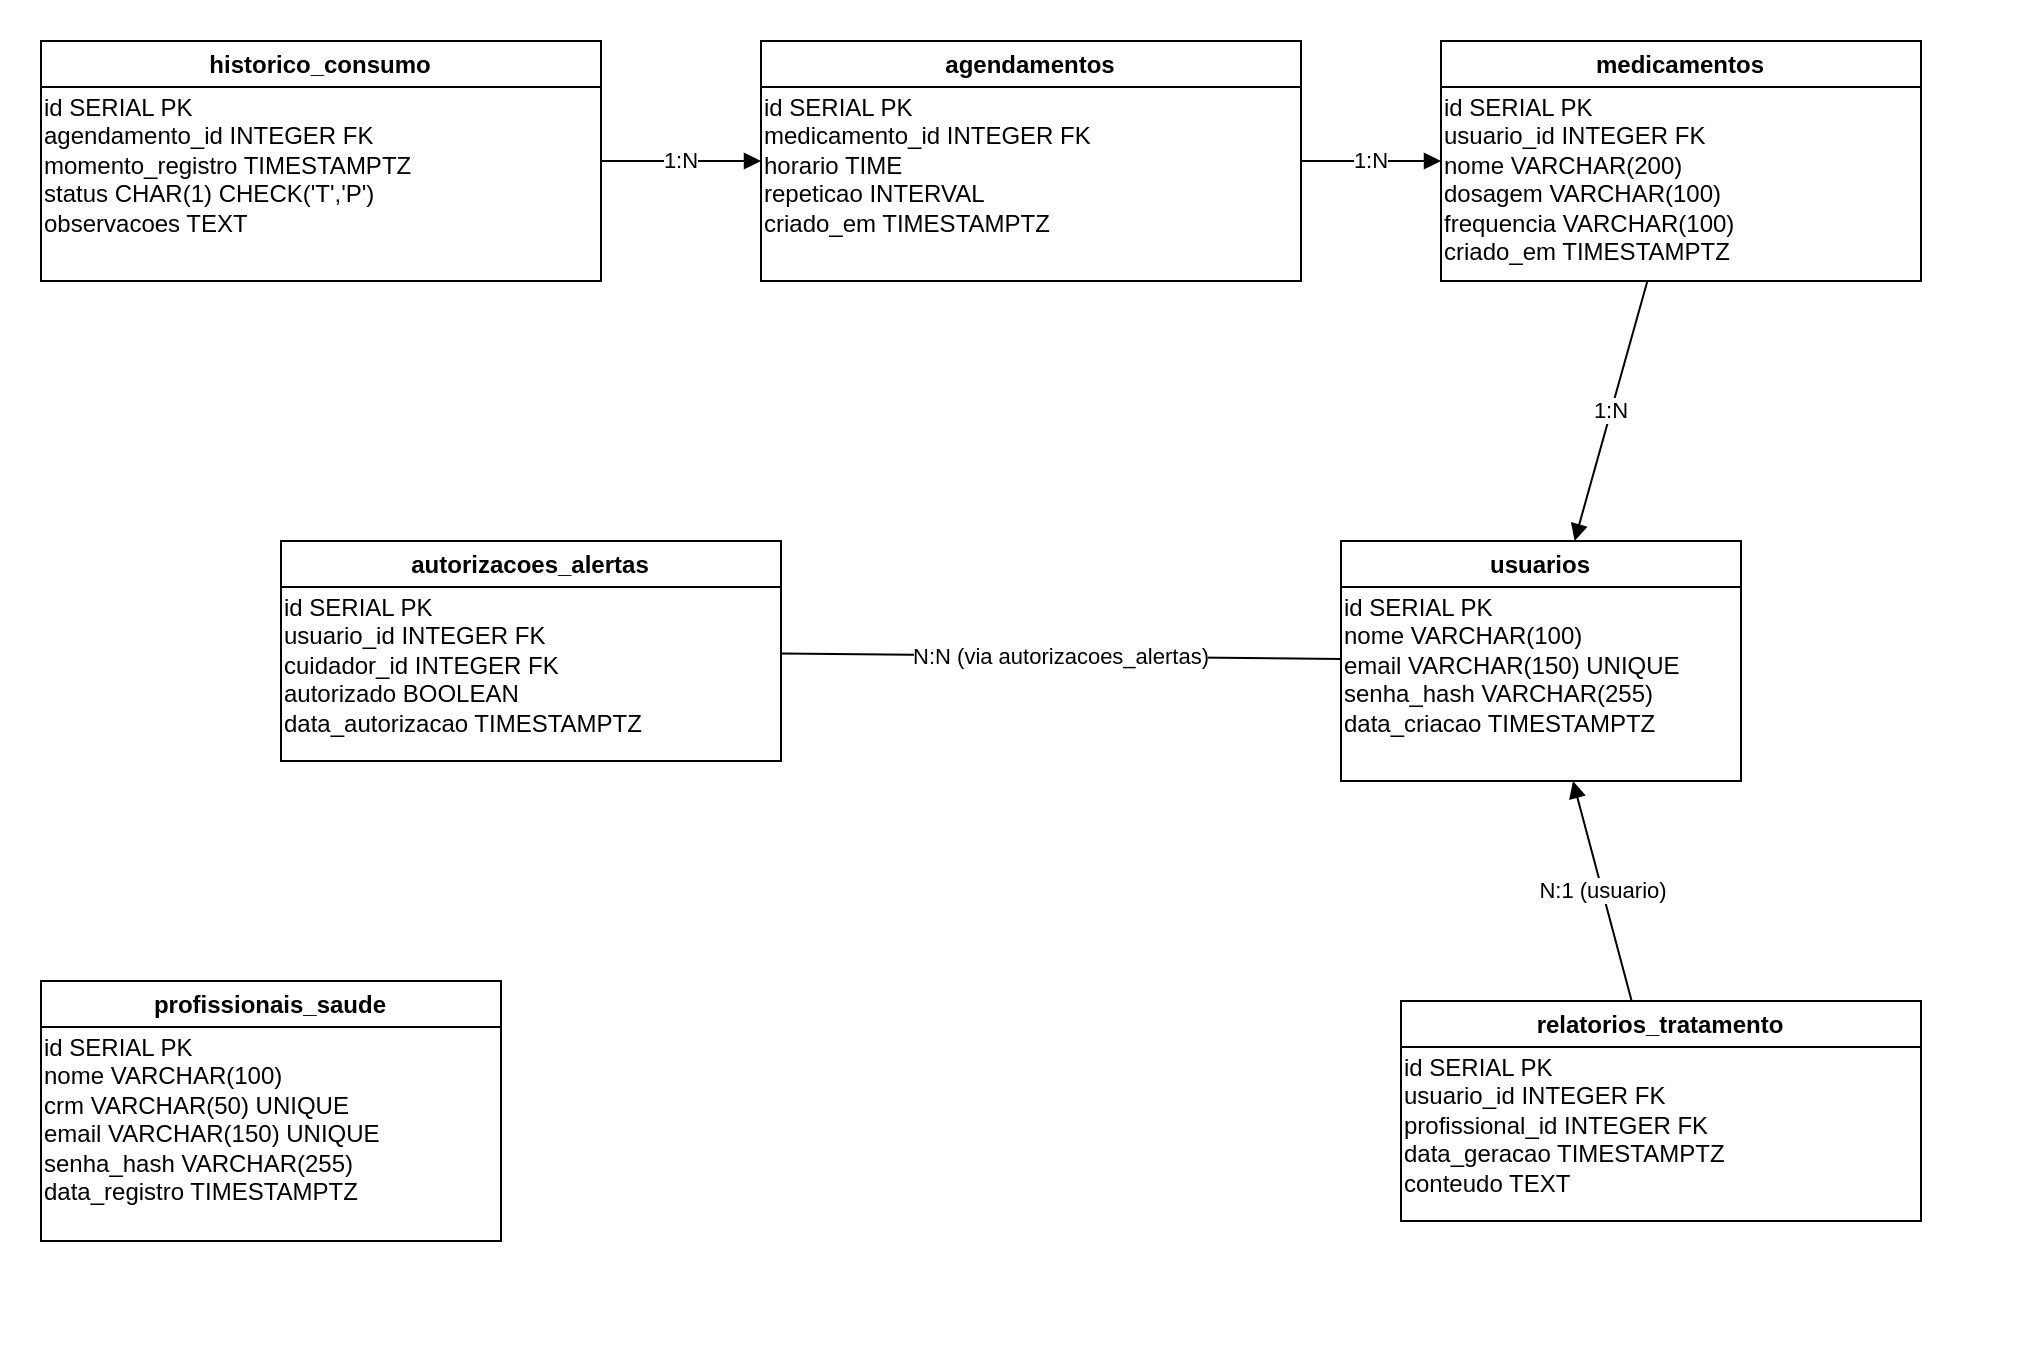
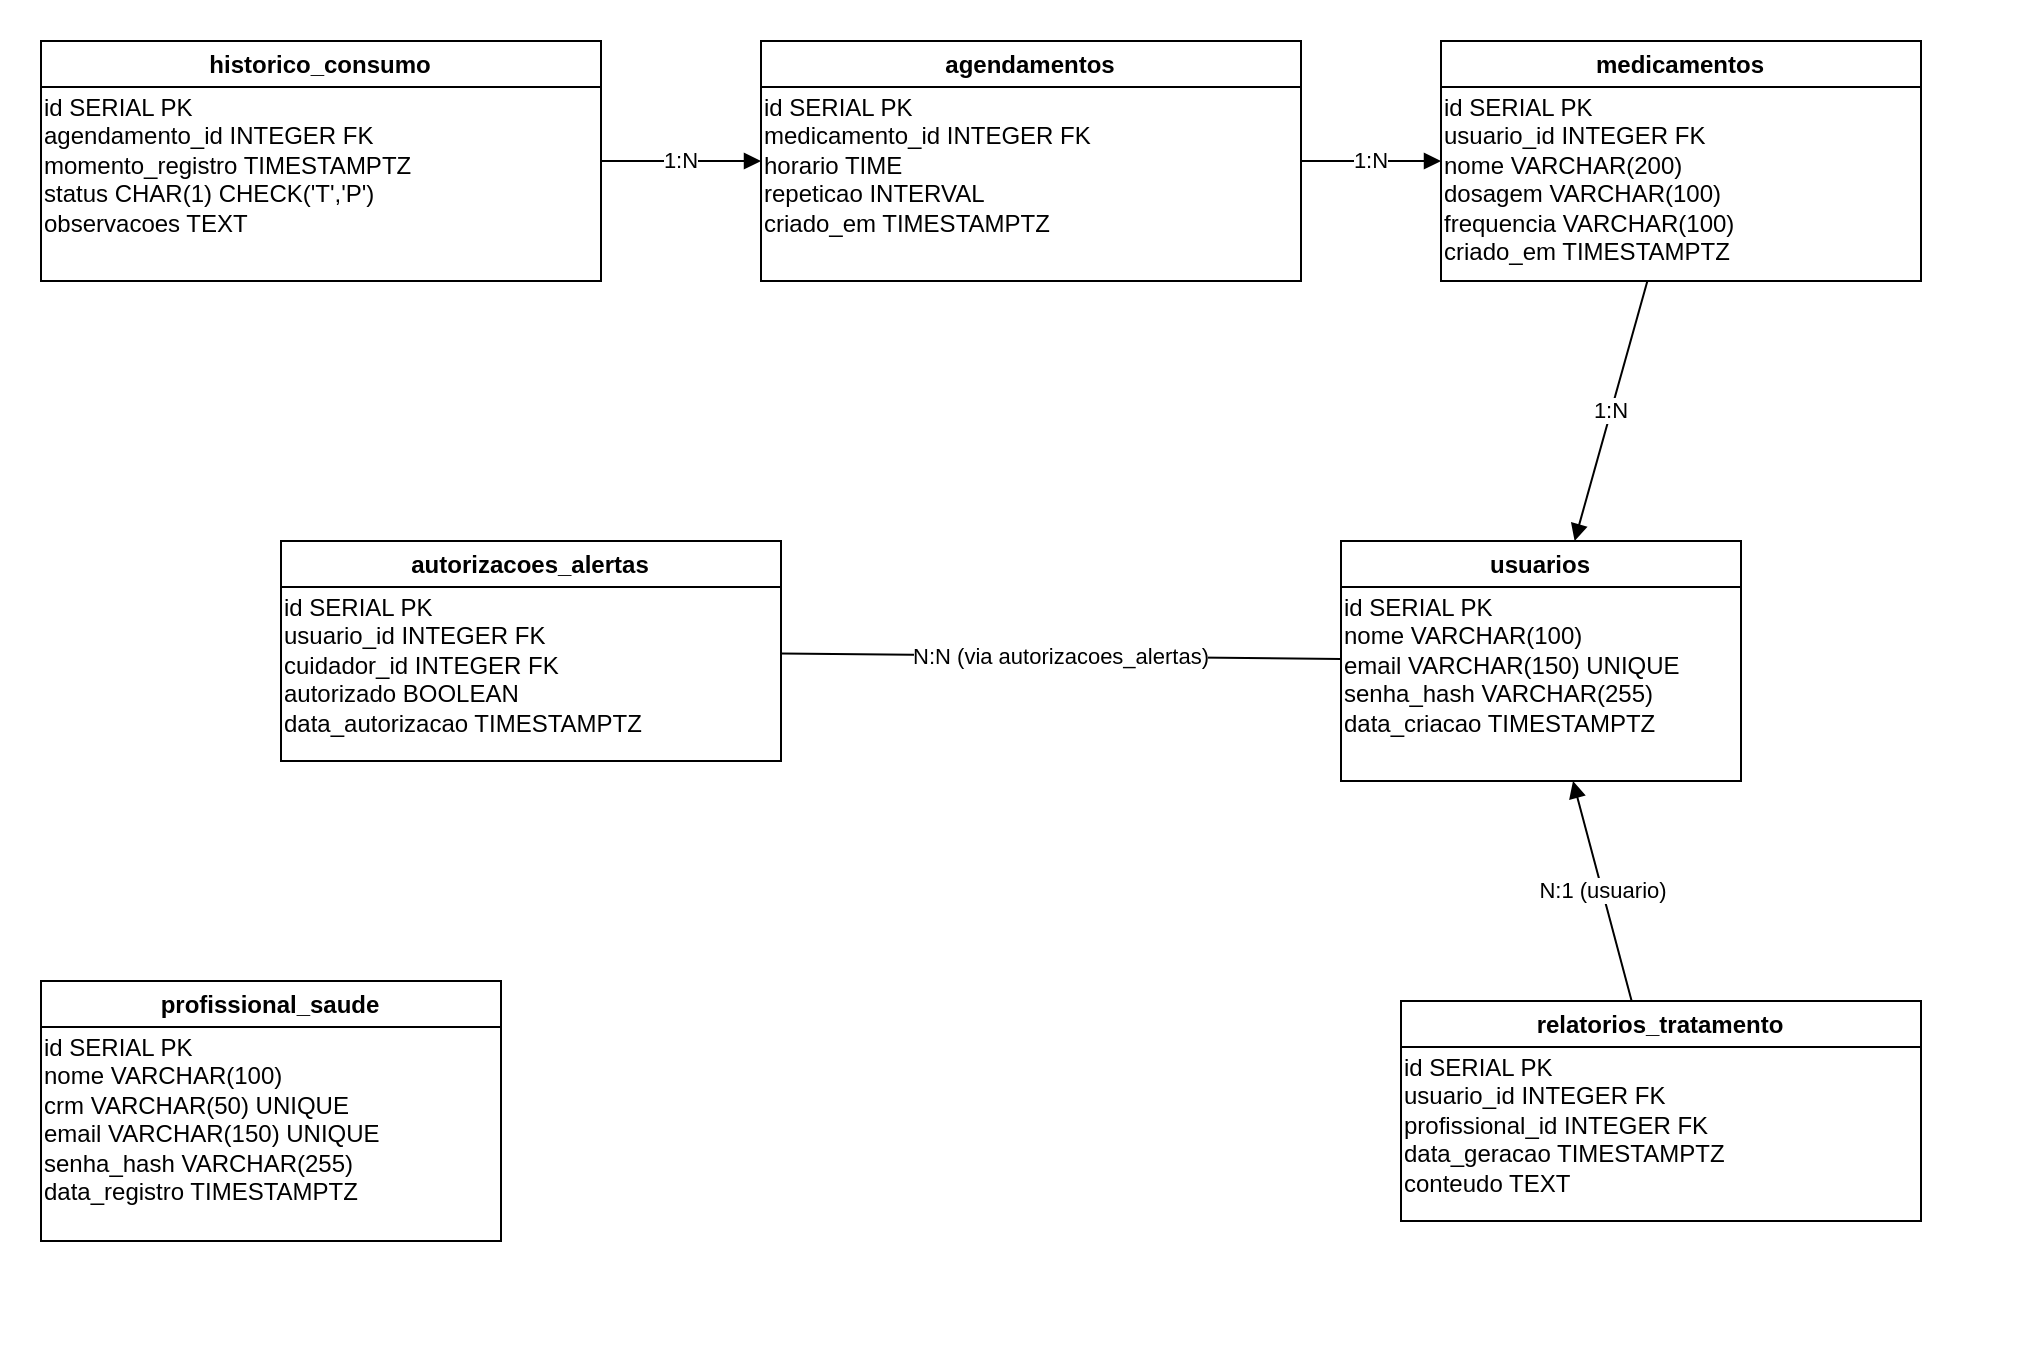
(270, 1005) -> (270, 1005)
